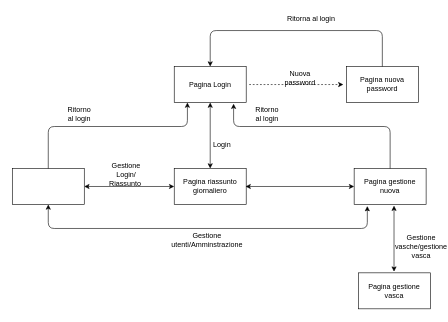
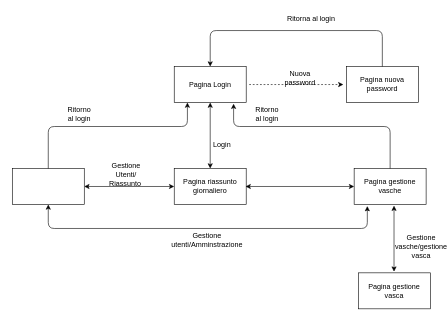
(126, 174) -> (126, 174)
(390, 186) -> (390, 186)
